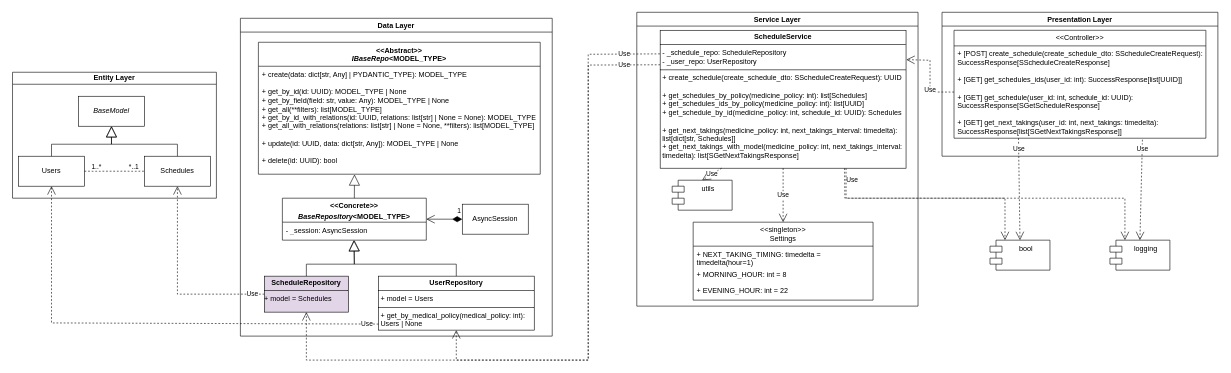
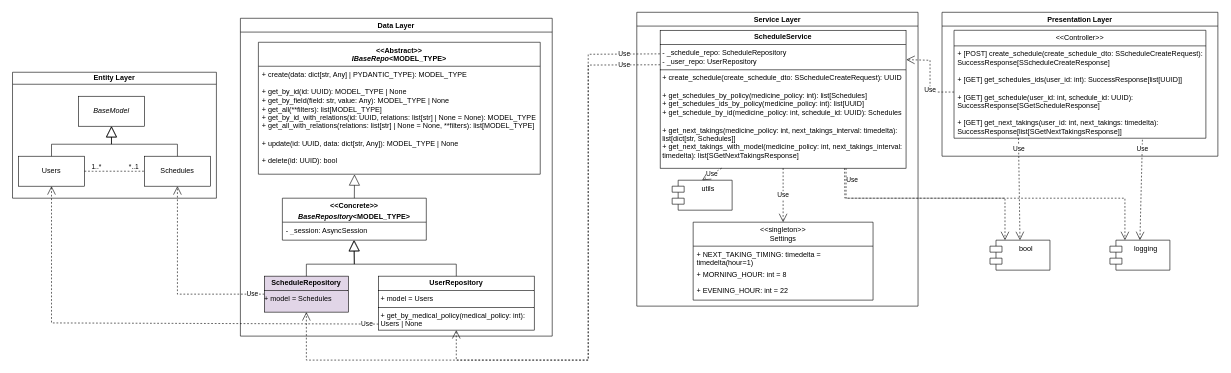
(431, 219) -> none
(495, 219) -> none
